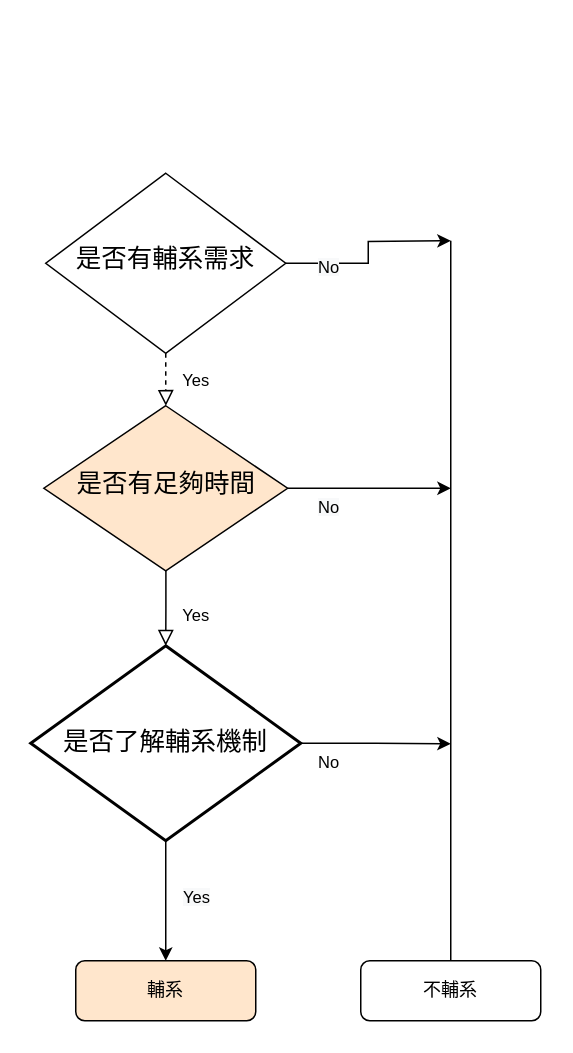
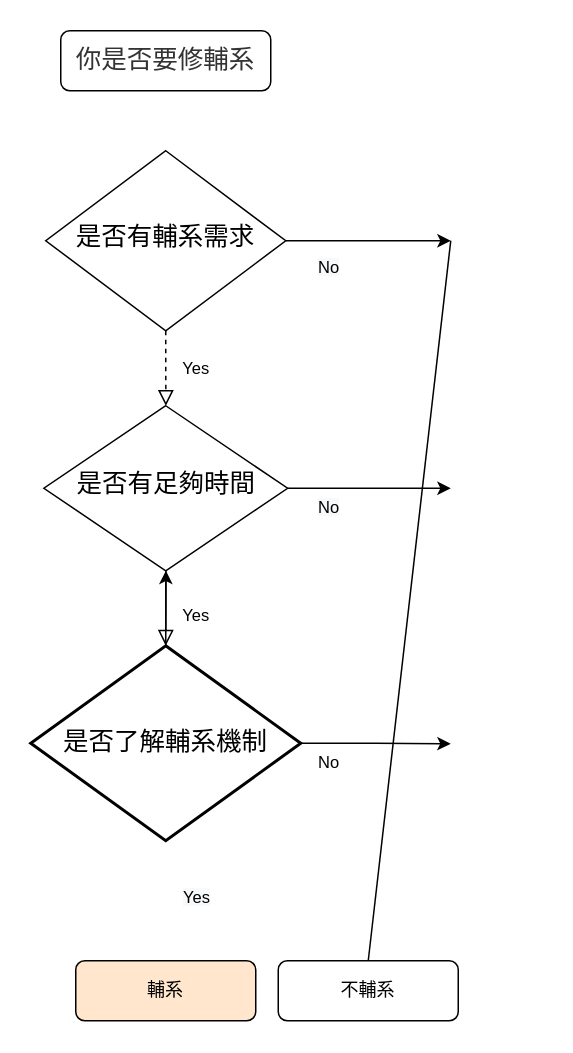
none -> (166, 61)
(166, 263) -> (166, 241)
(166, 488) -> (166, 488)
(166, 896) -> (166, 637)
(451, 991) -> (368, 991)
